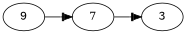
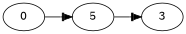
(24, 17) -> (24, 17)
(93, 17) -> (93, 17)
